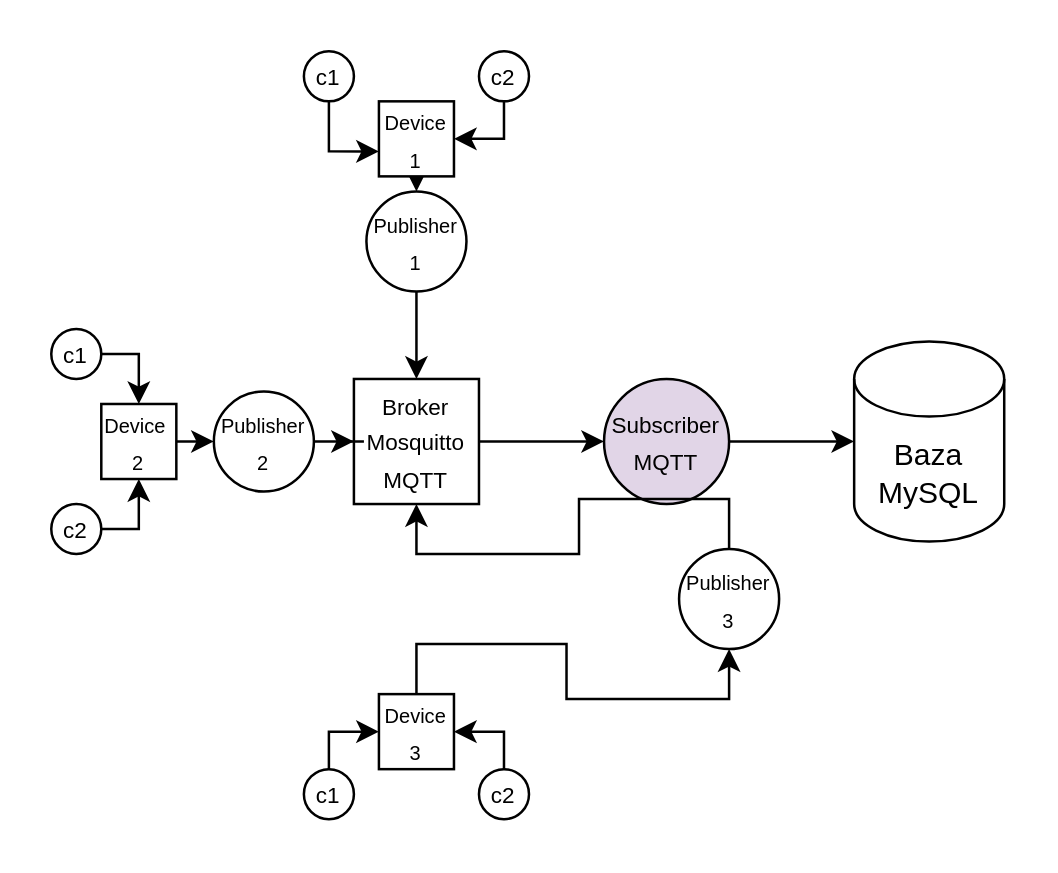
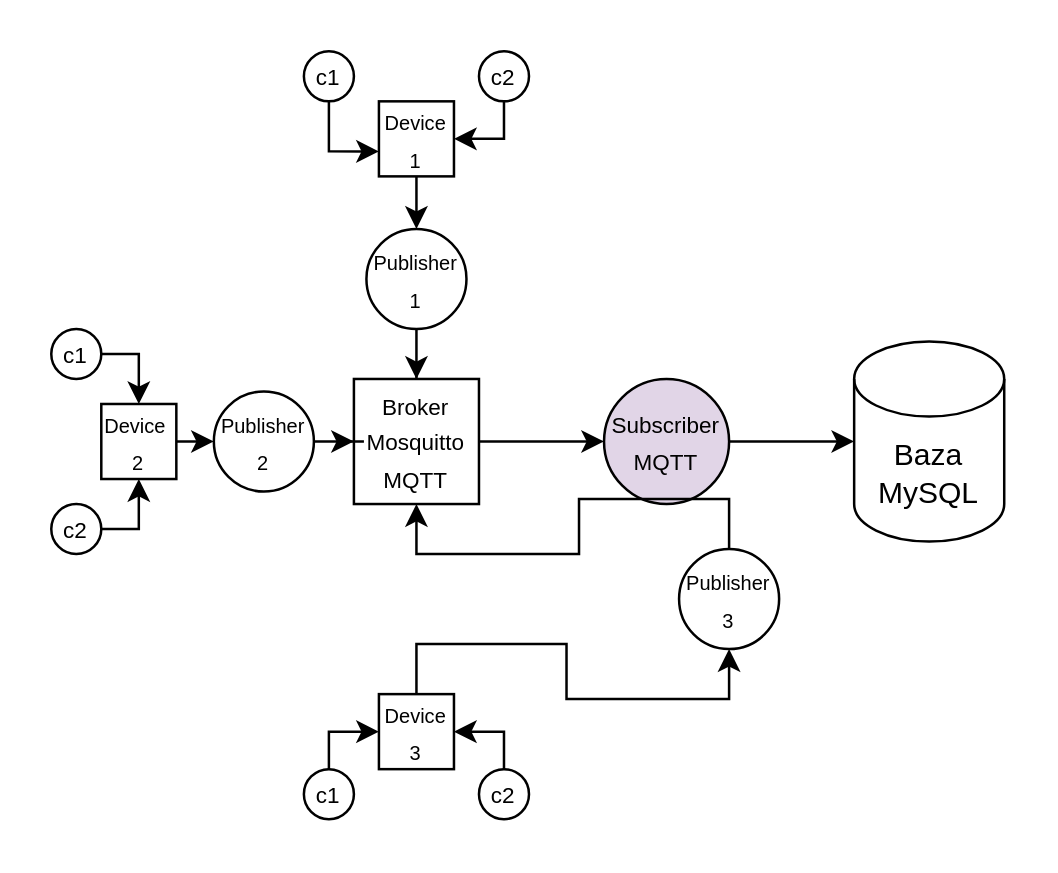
(416, 241) -> (416, 279)
